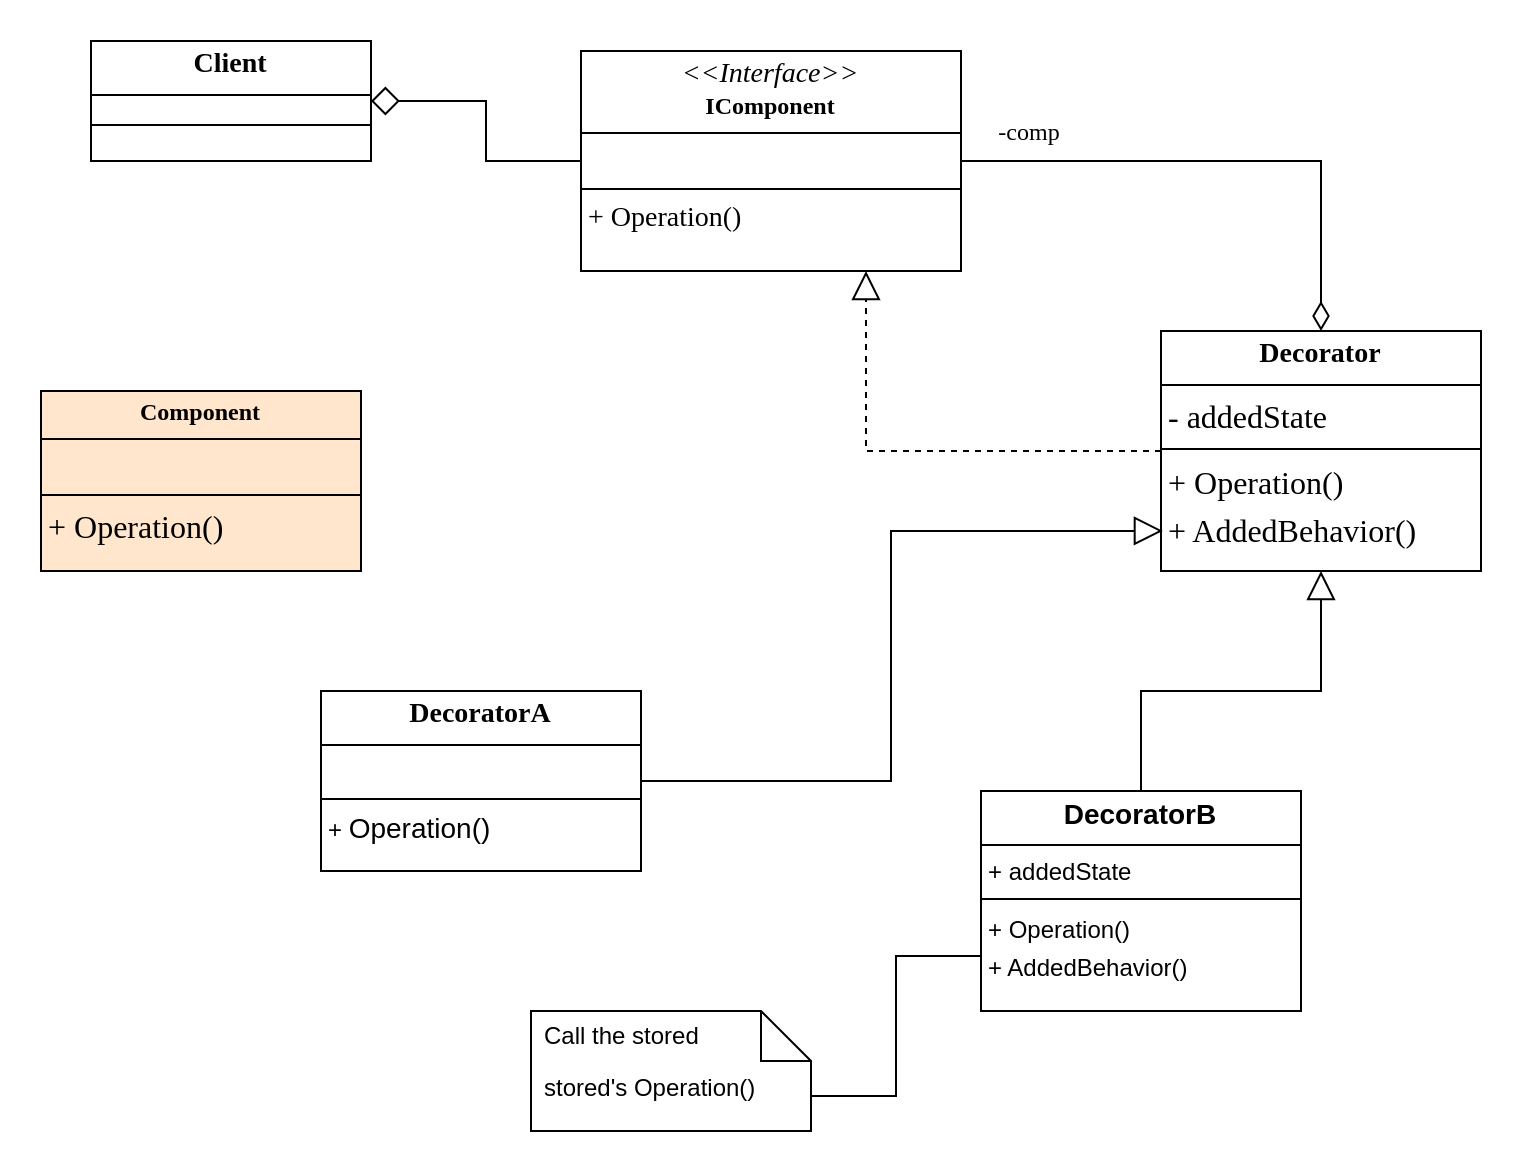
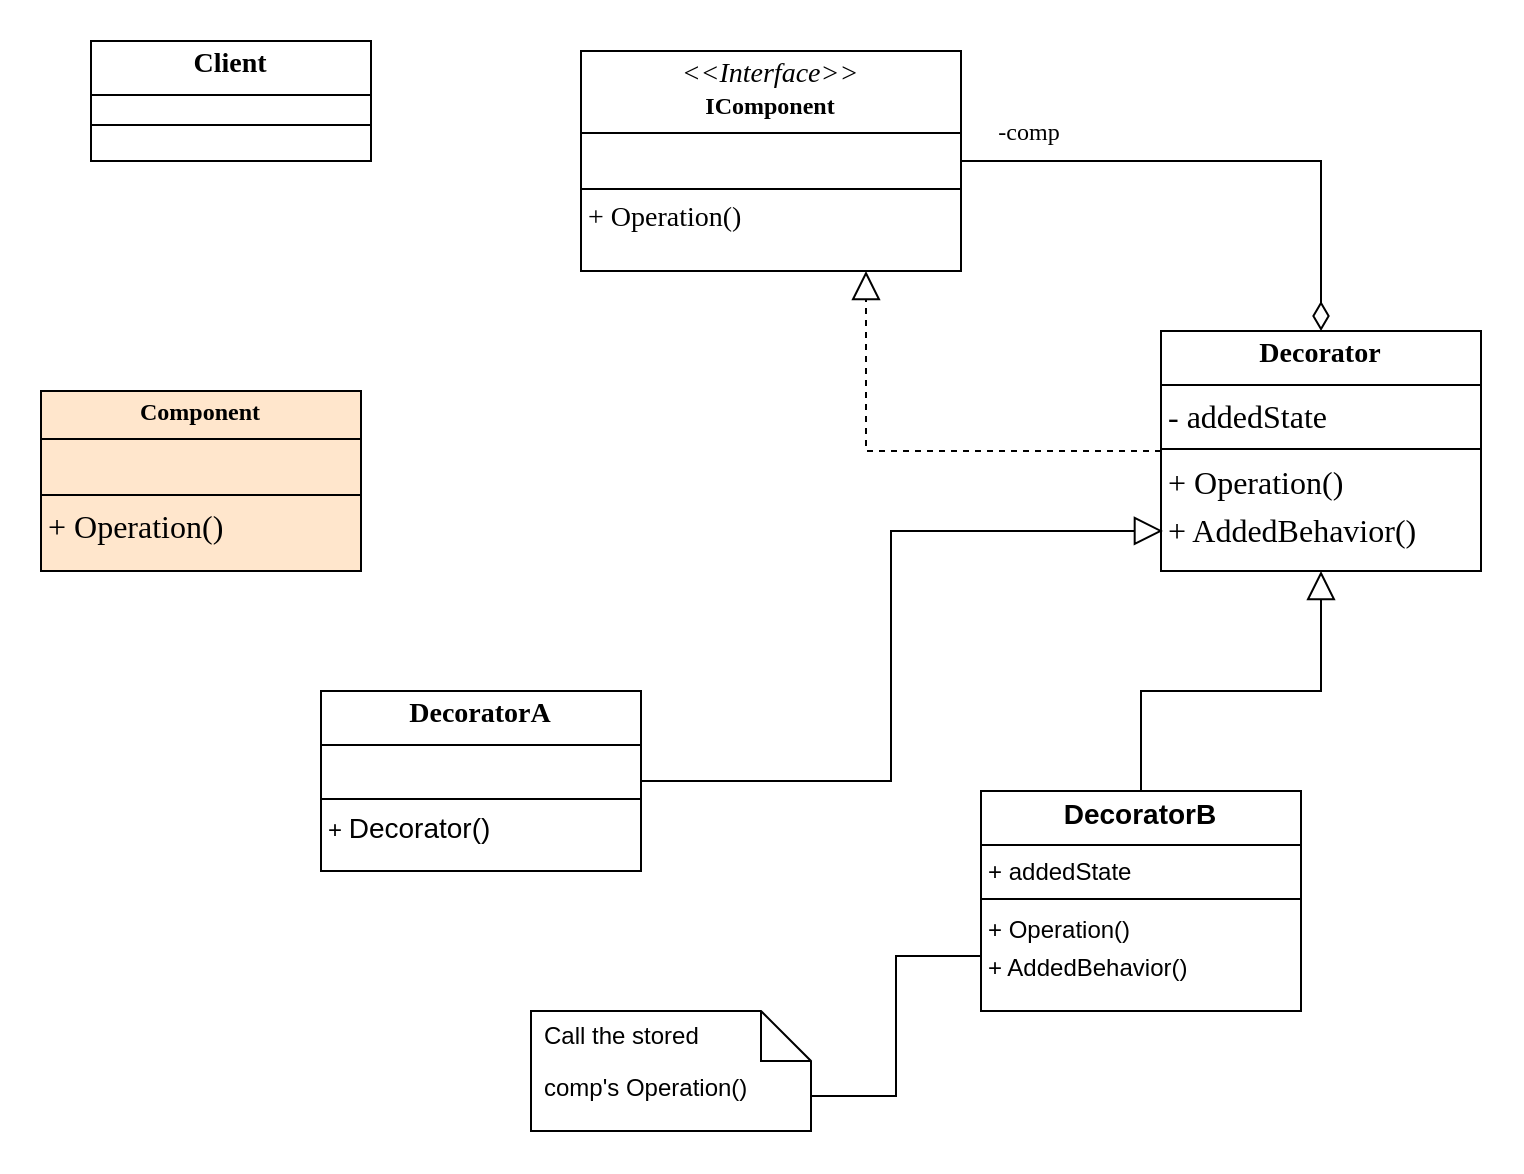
(486, 135) -> none
(402, 720) -> (405, 720)
(670, 1089) -> (657, 1089)
